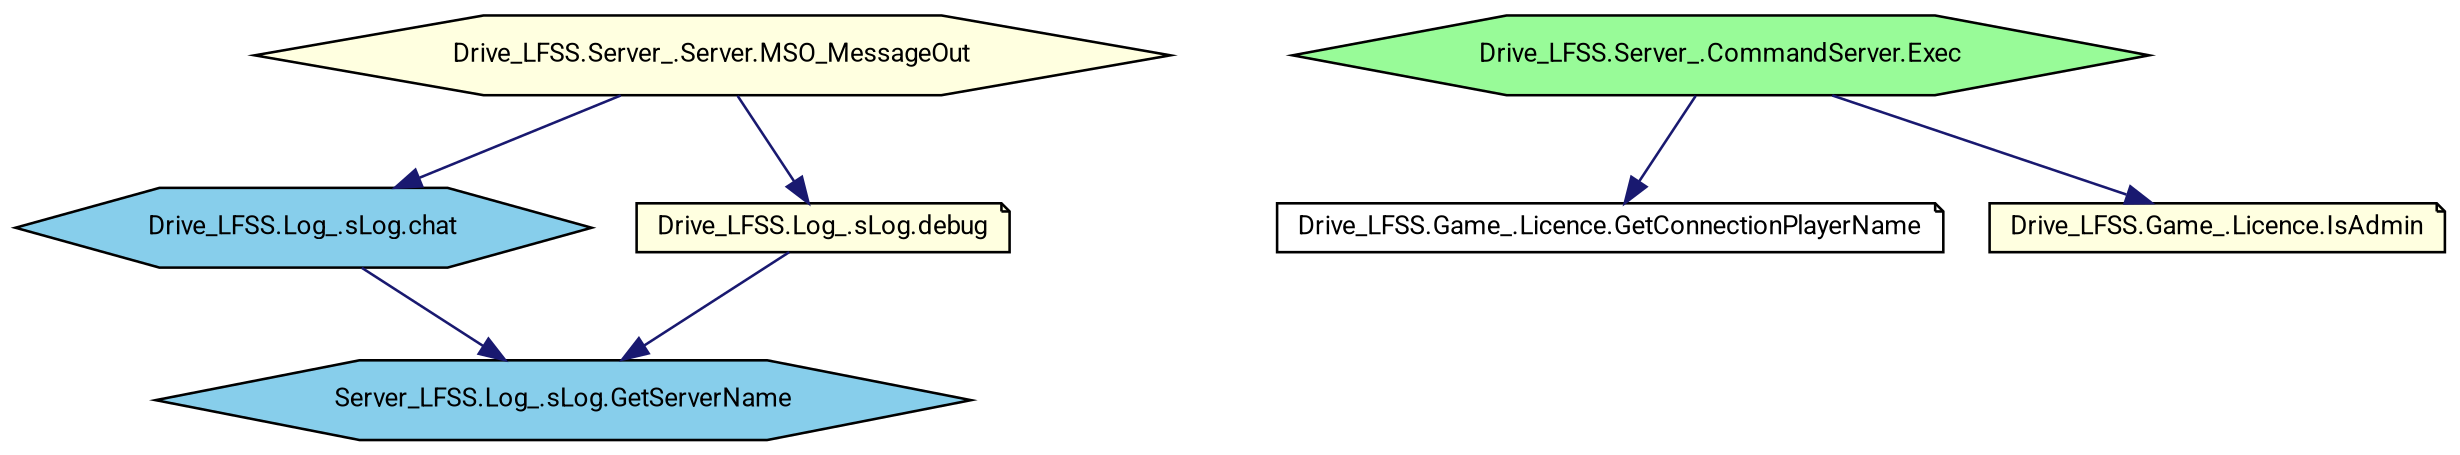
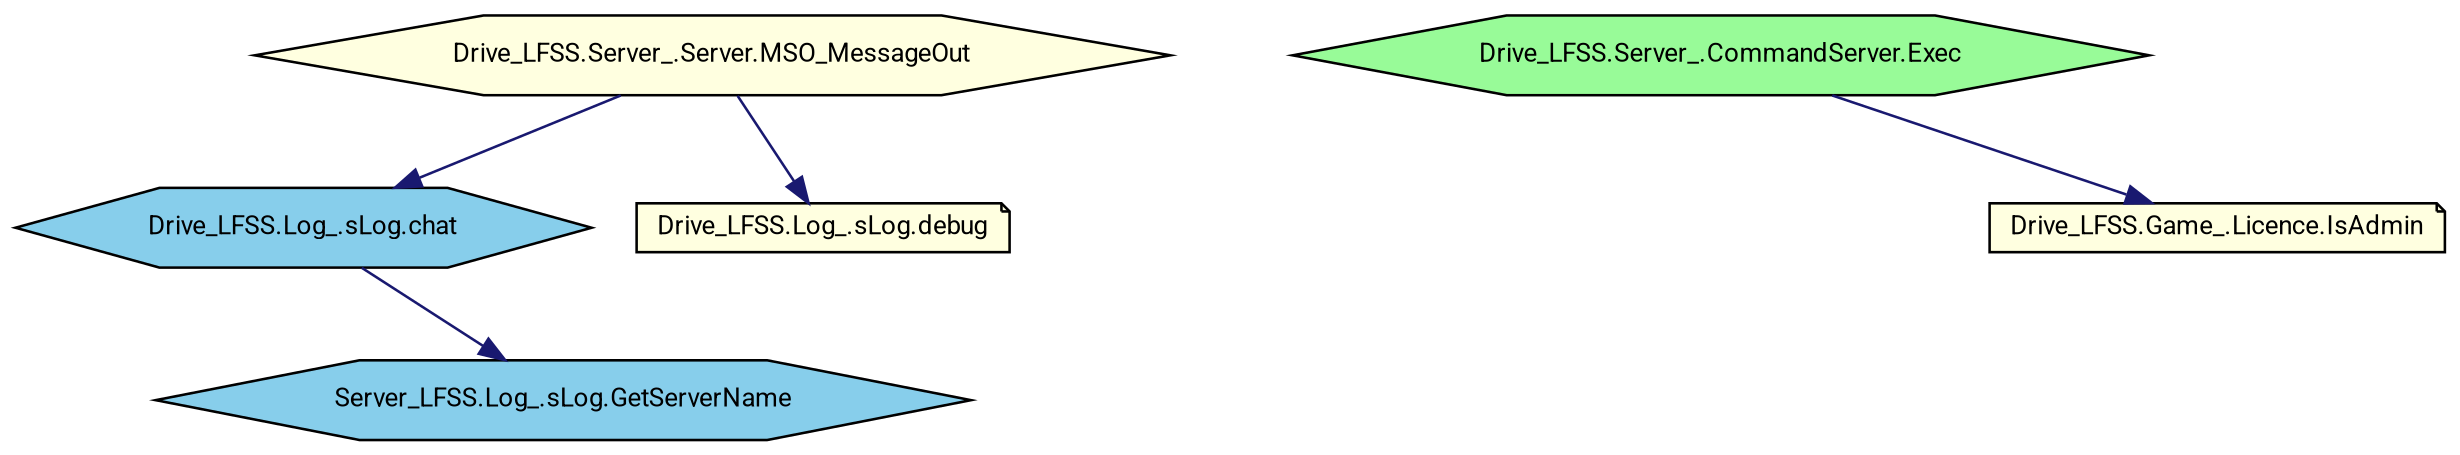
(1610, 228) -> none
(717, 299) -> none
